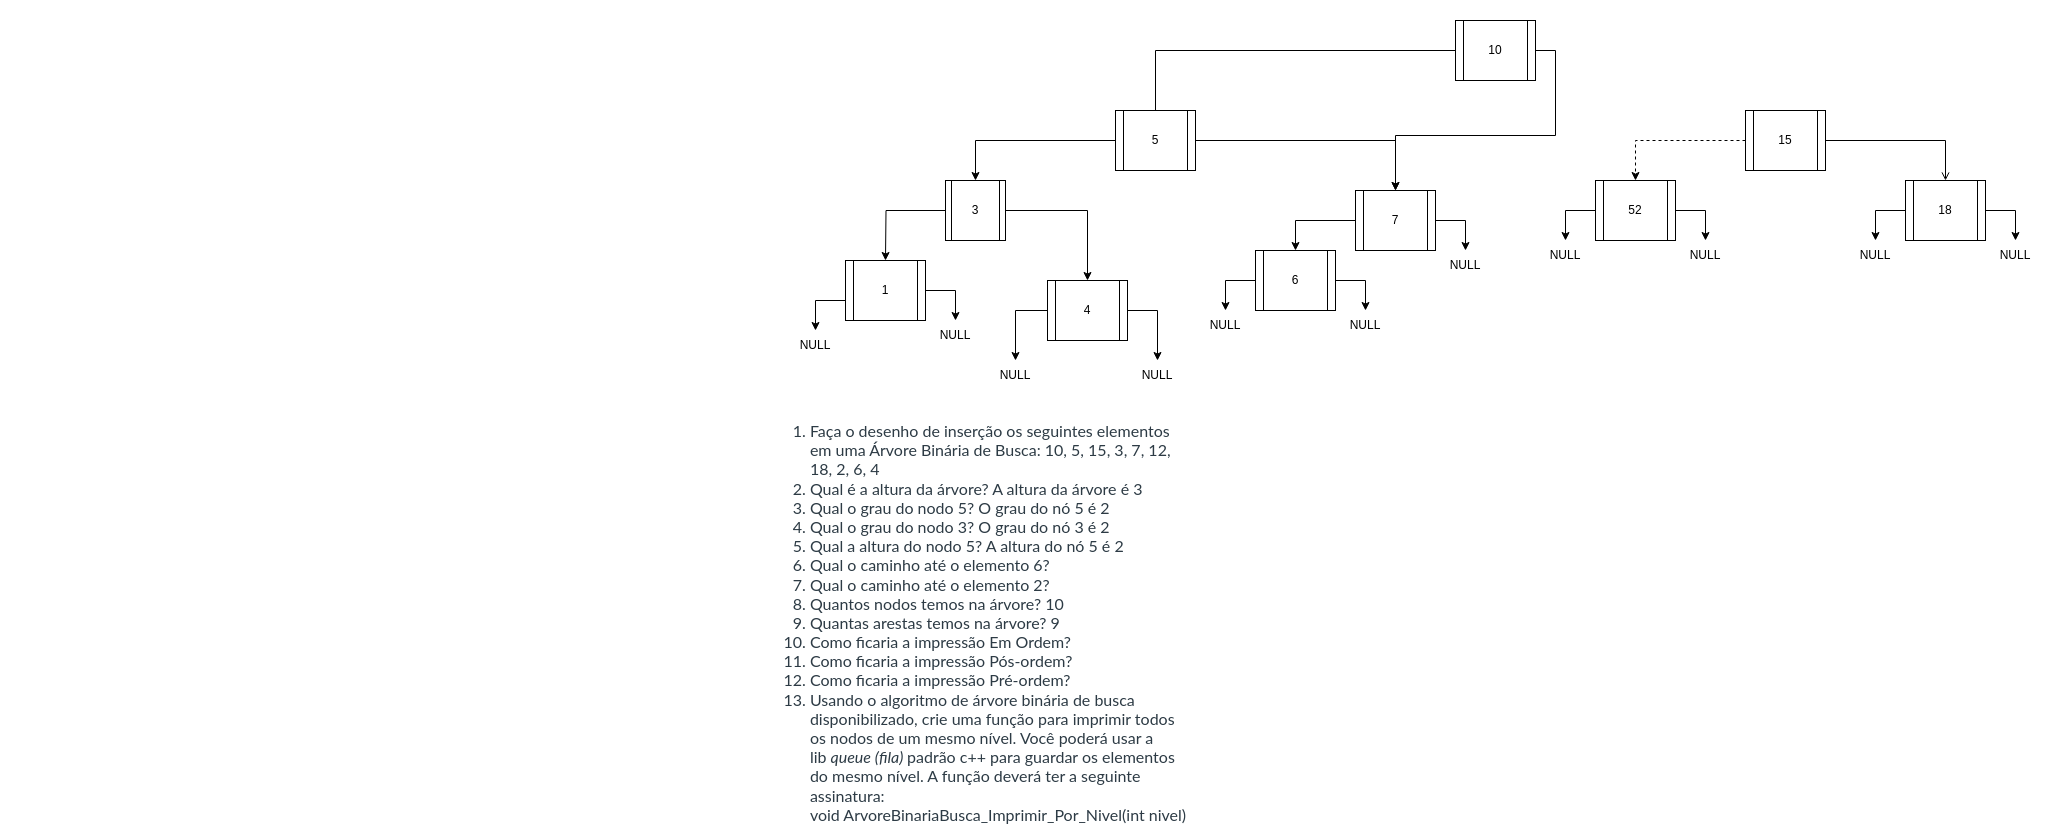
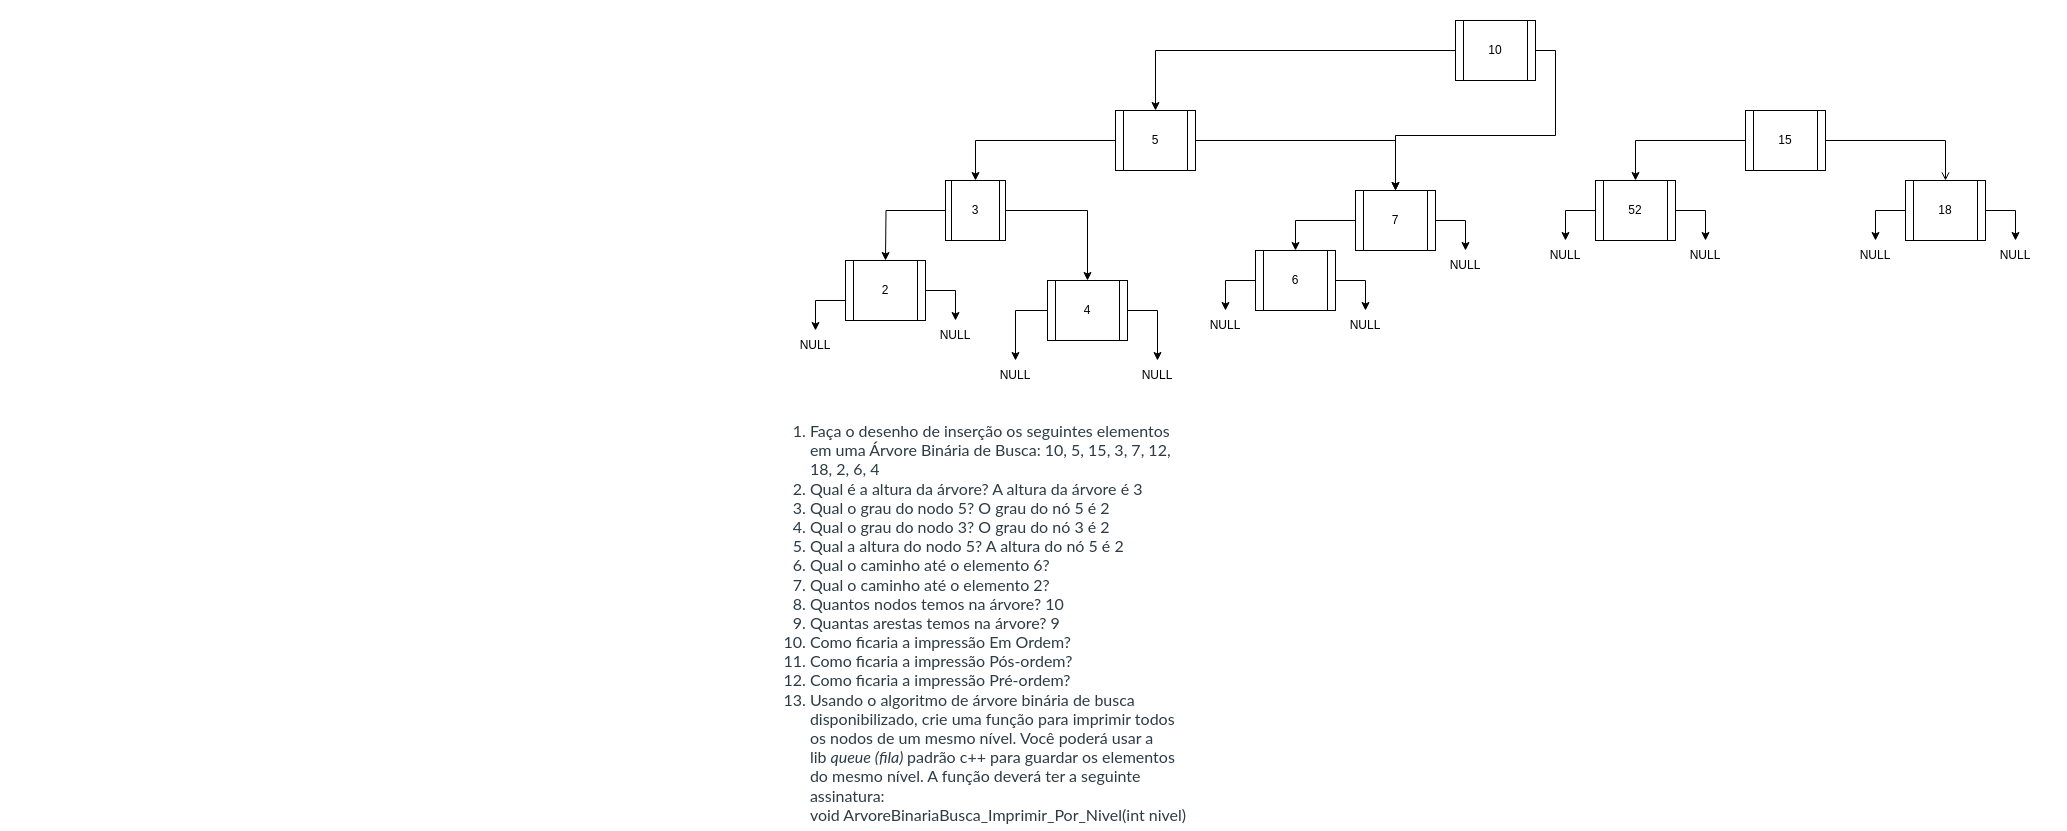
(1156, 104) -> (1156, 102)
(1674, 141) -> (1674, 141)
(886, 291) -> (886, 291)
